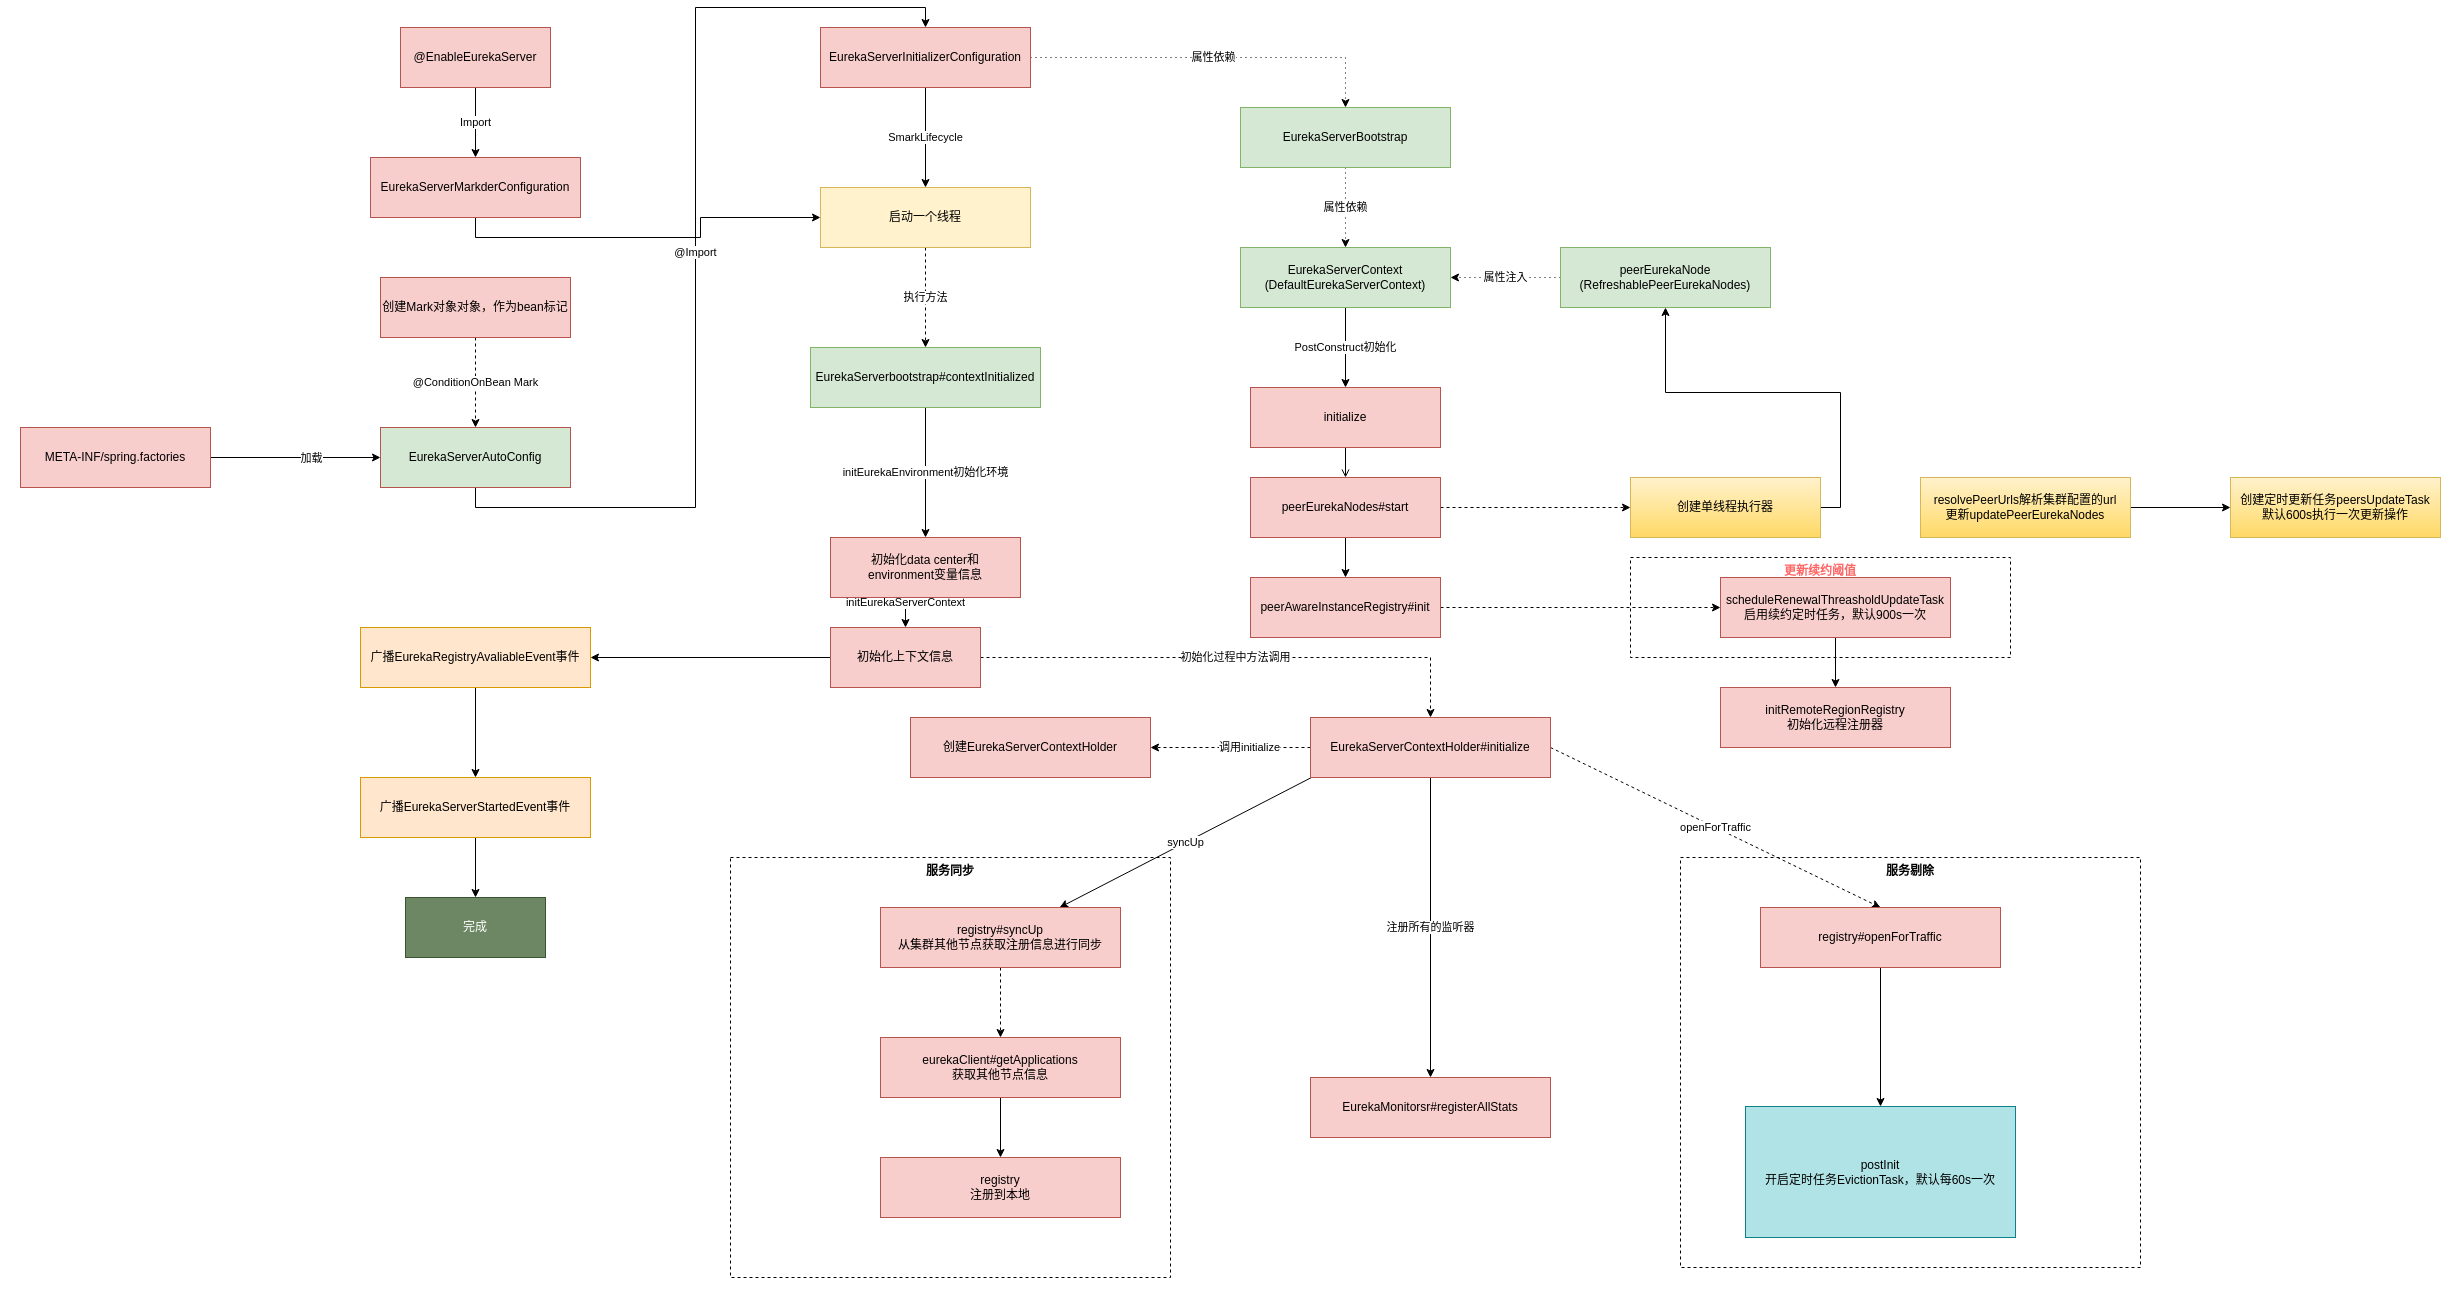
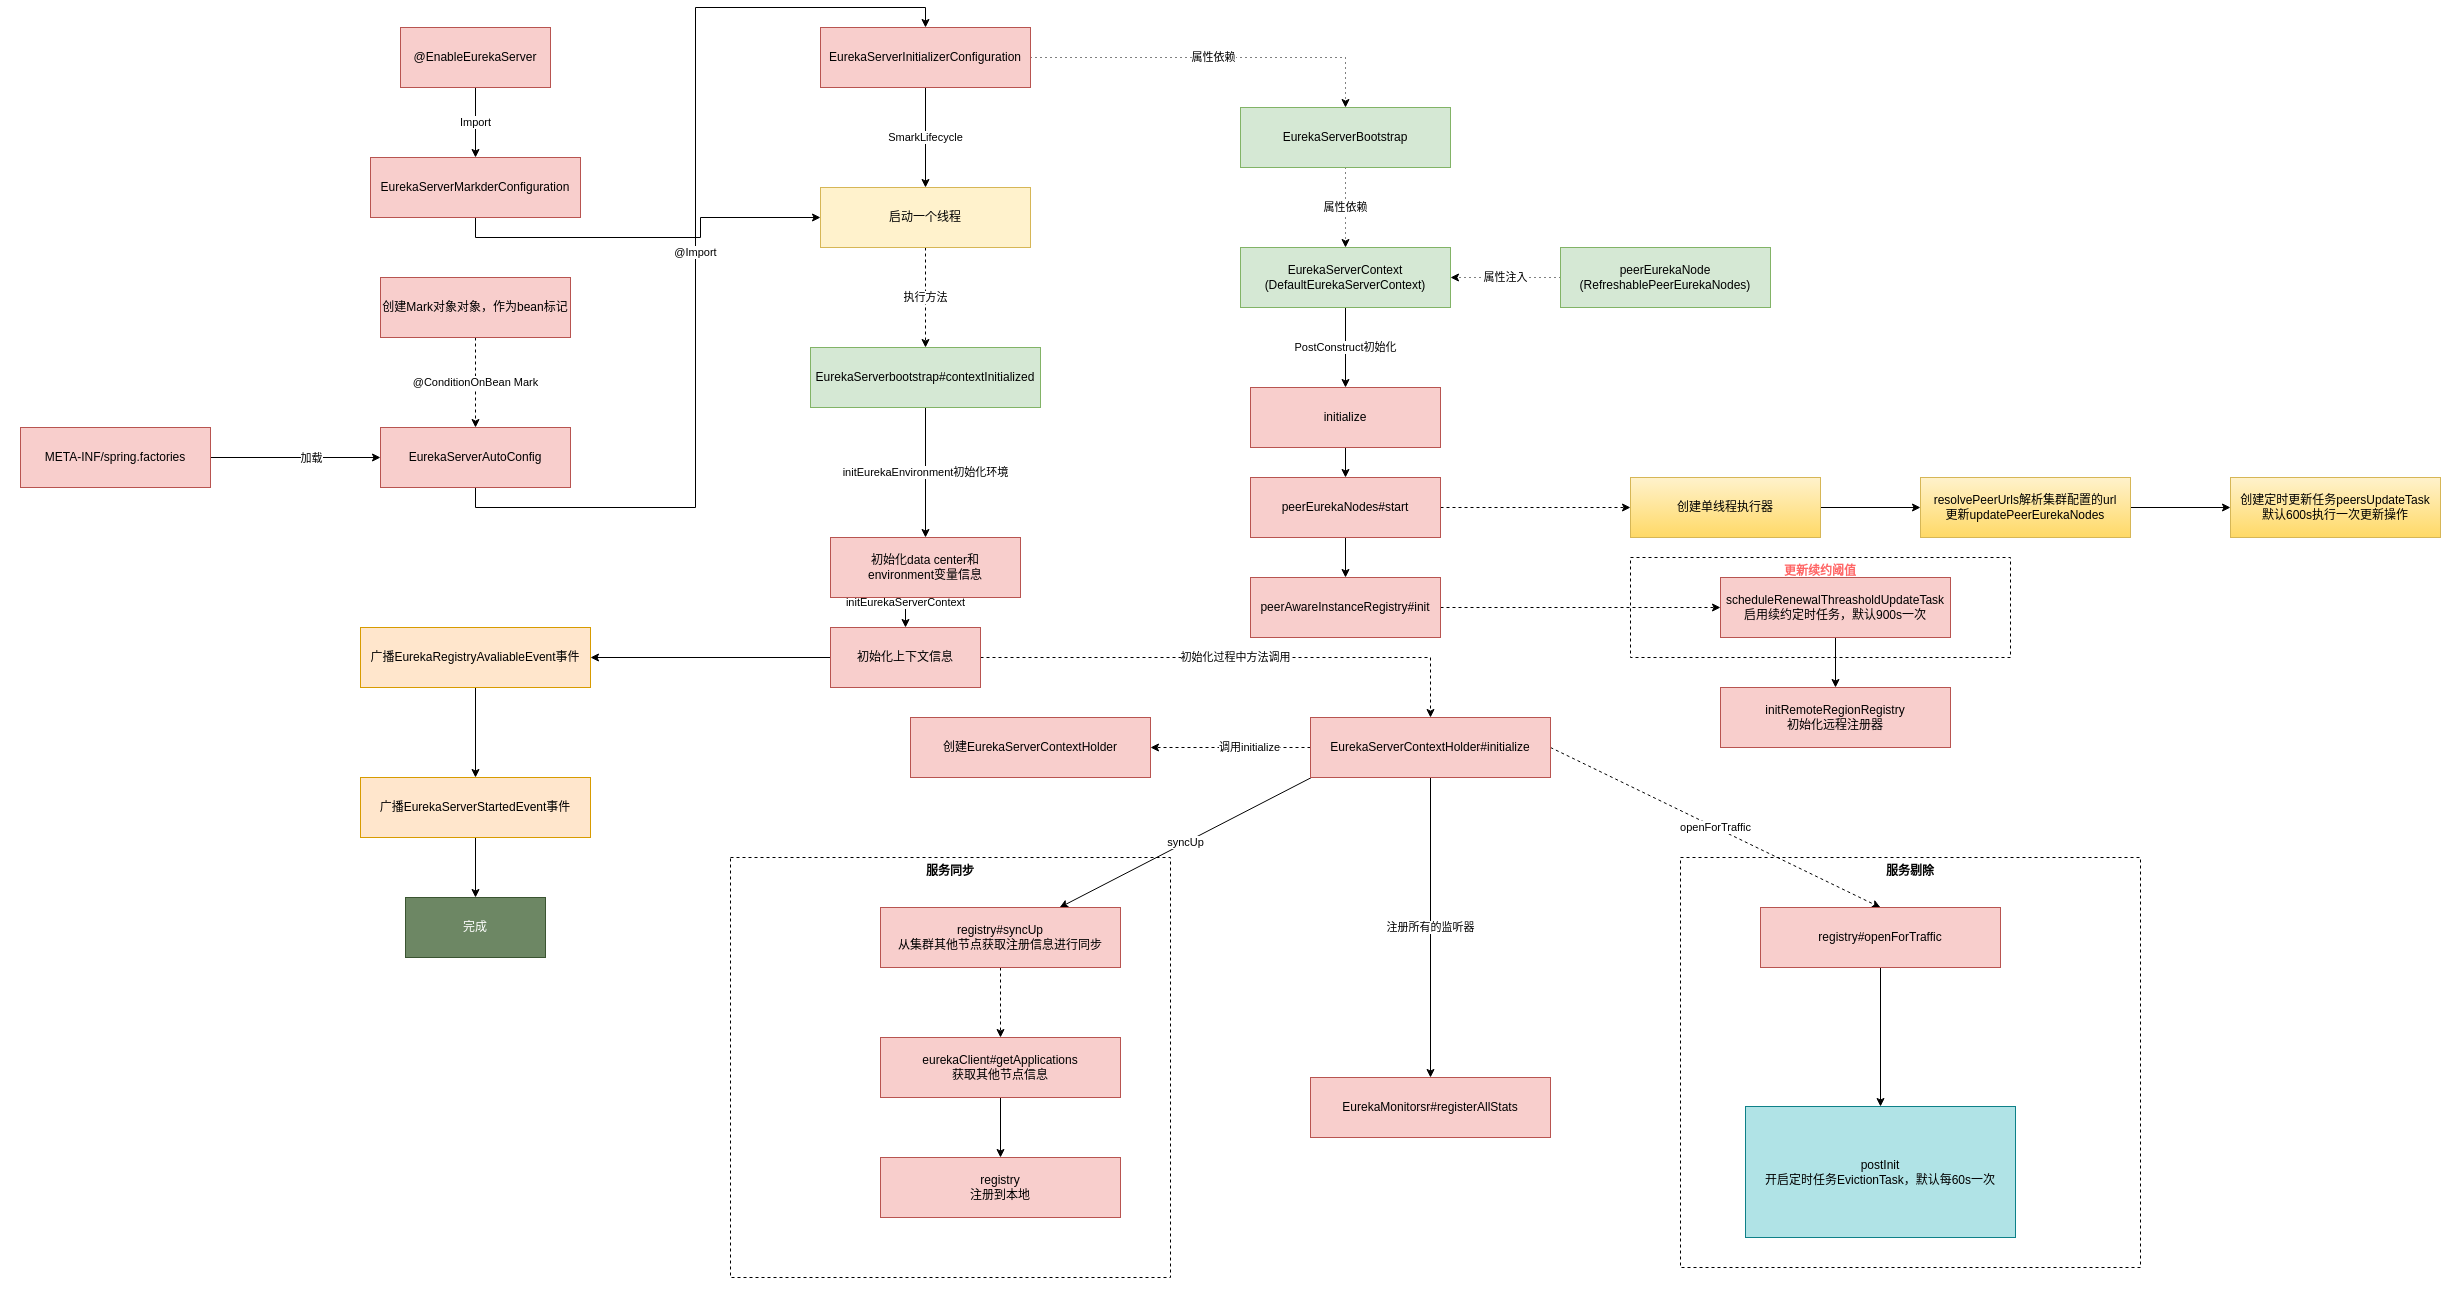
(1774, 393) -> (1876, 508)
(476, 458) -> (476, 458)
(1346, 470) -> (1346, 469)
